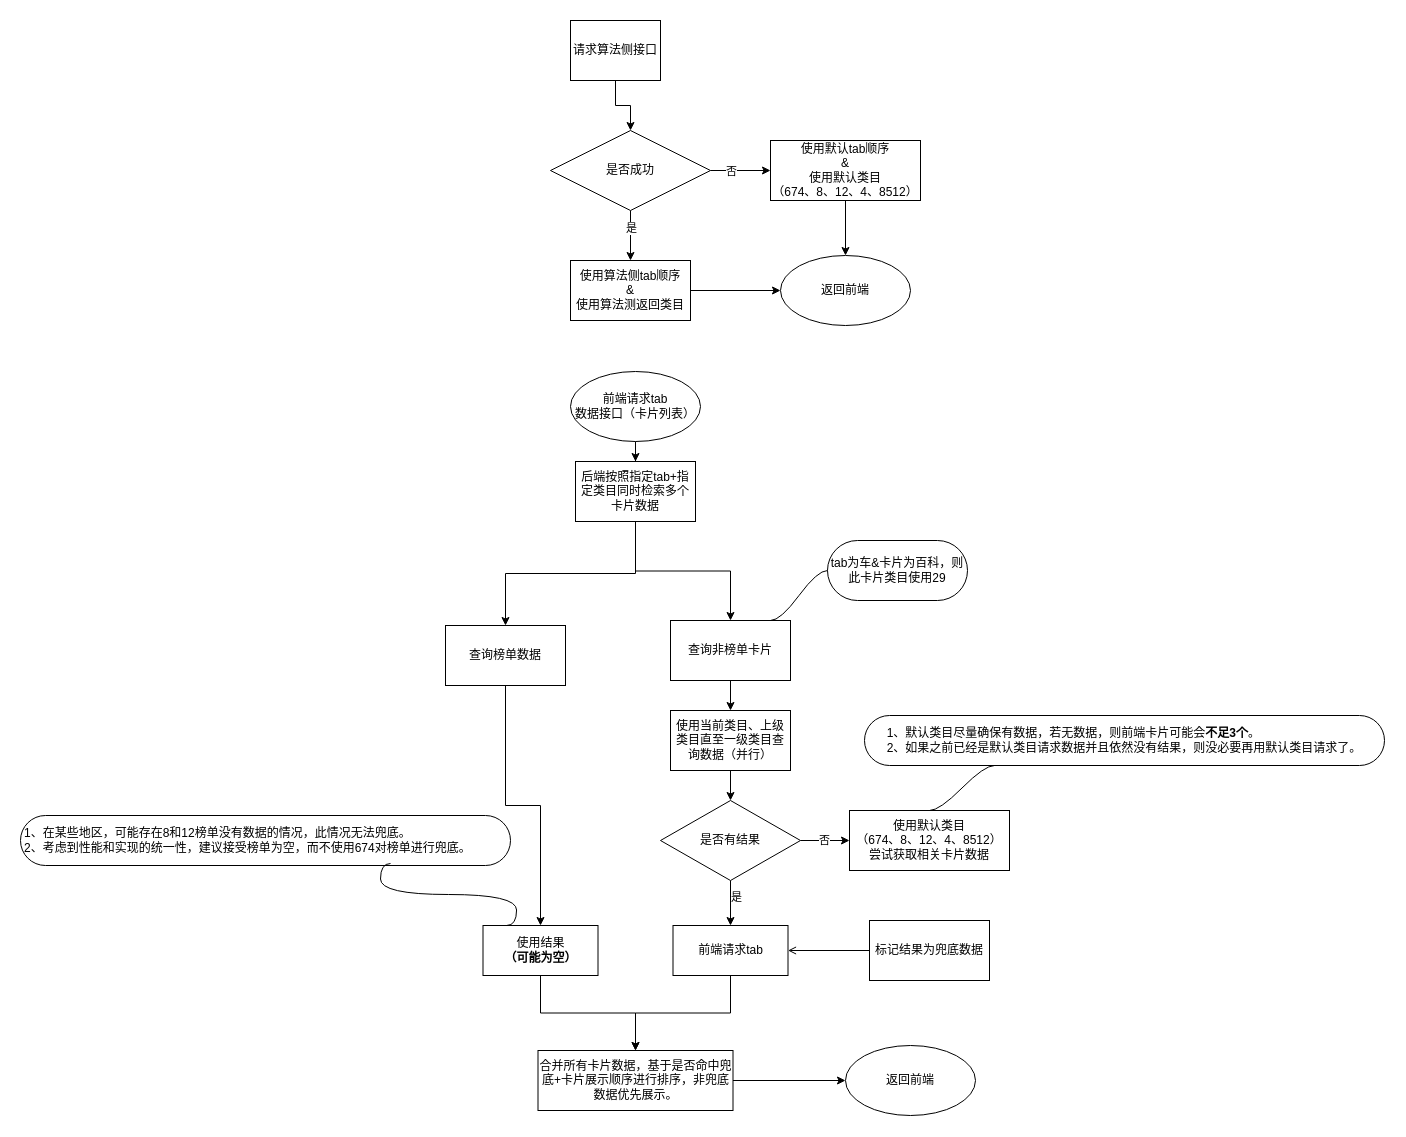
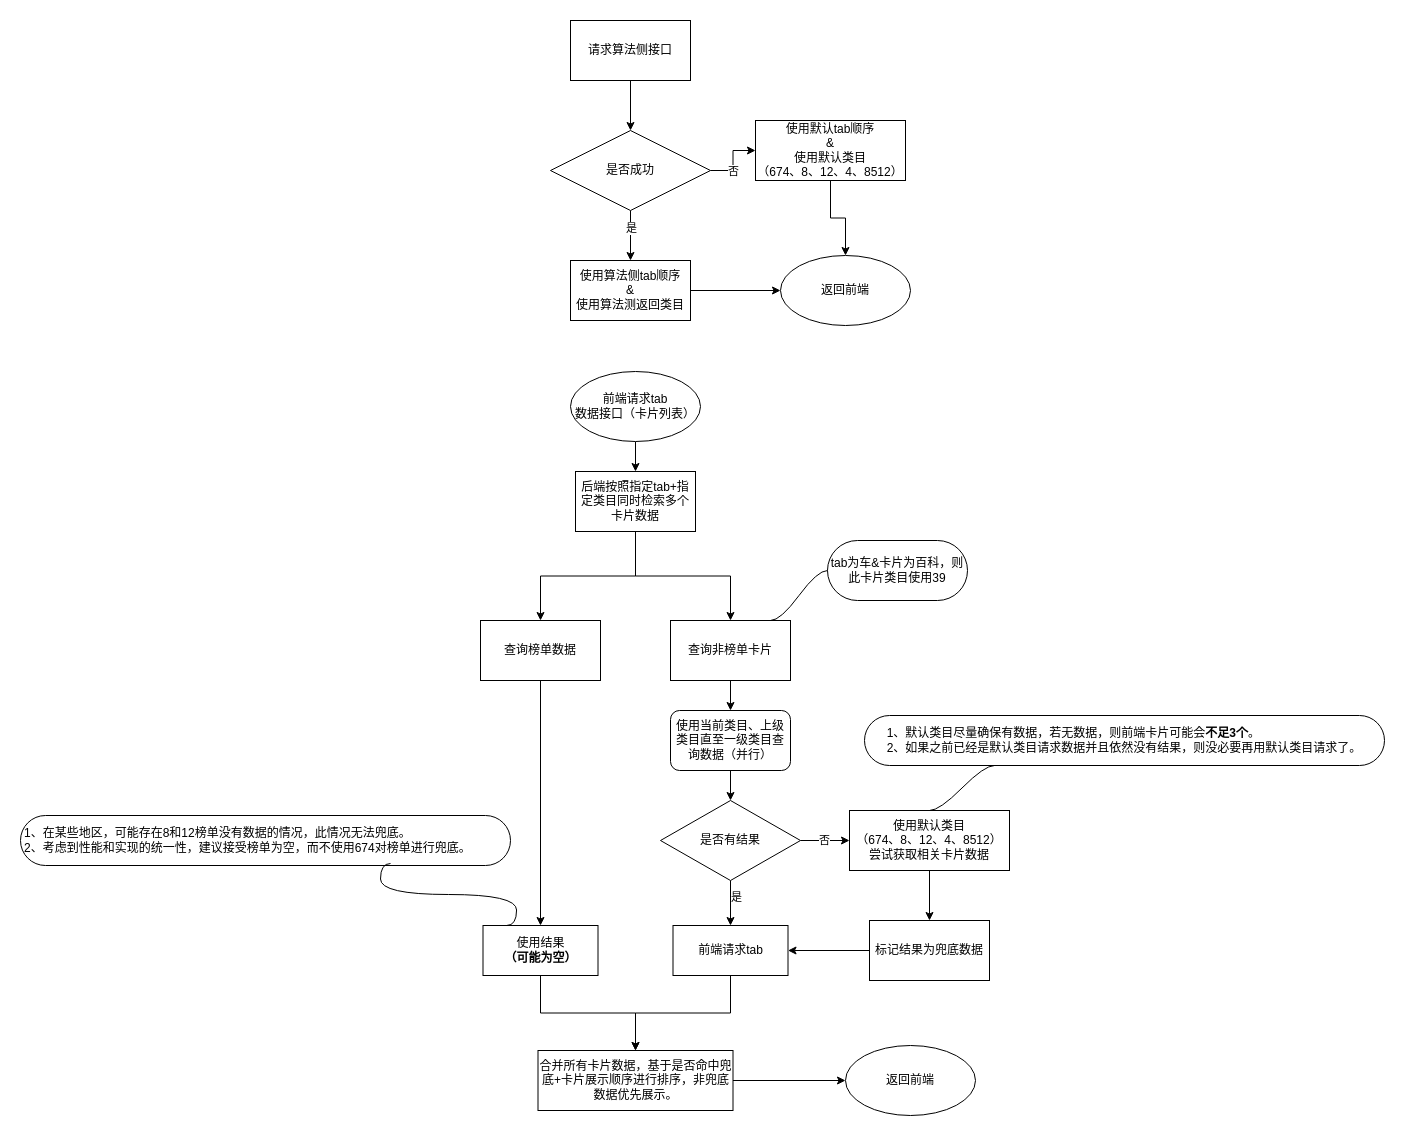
(616, 51) -> (631, 51)
(846, 171) -> (831, 151)
(636, 492) -> (636, 502)
(898, 571) -> (898, 571)
(506, 656) -> (541, 651)
(731, 741) -> (731, 741)
none -> (930, 892)
(794, 951) -> (796, 951)
